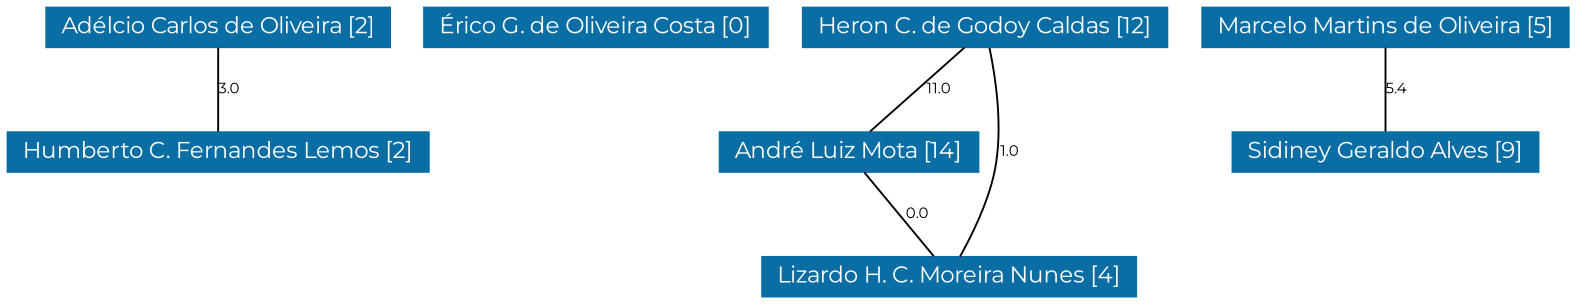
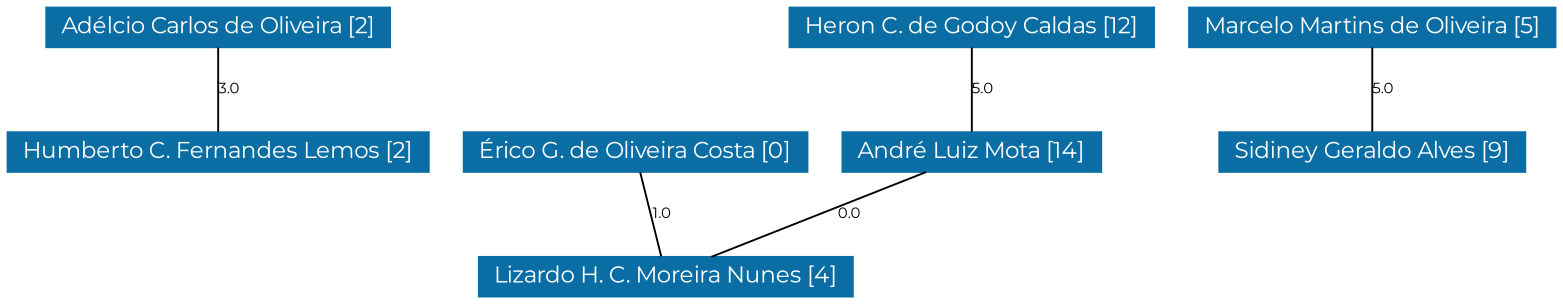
(939, 90) -> (983, 90)
(1397, 90) -> (1384, 90)
(997, 156) -> (651, 214)
